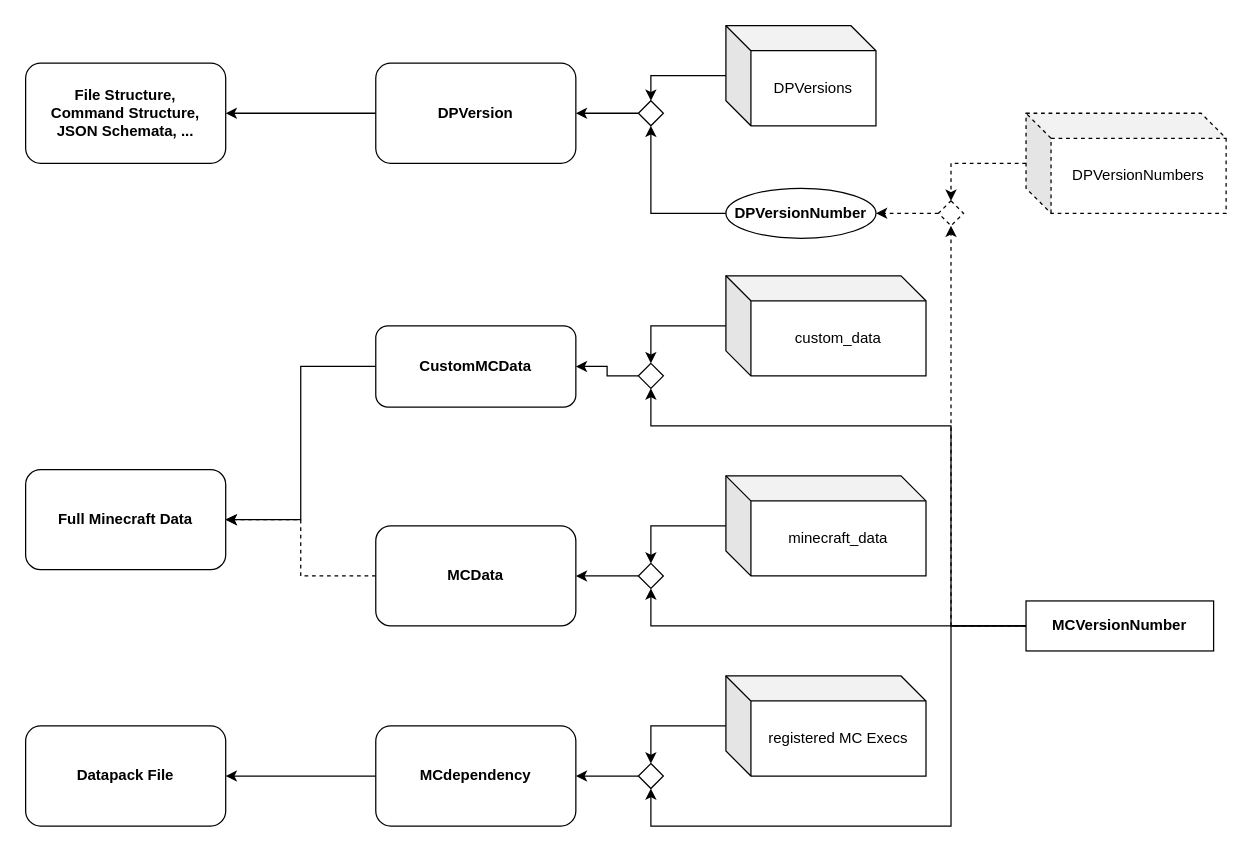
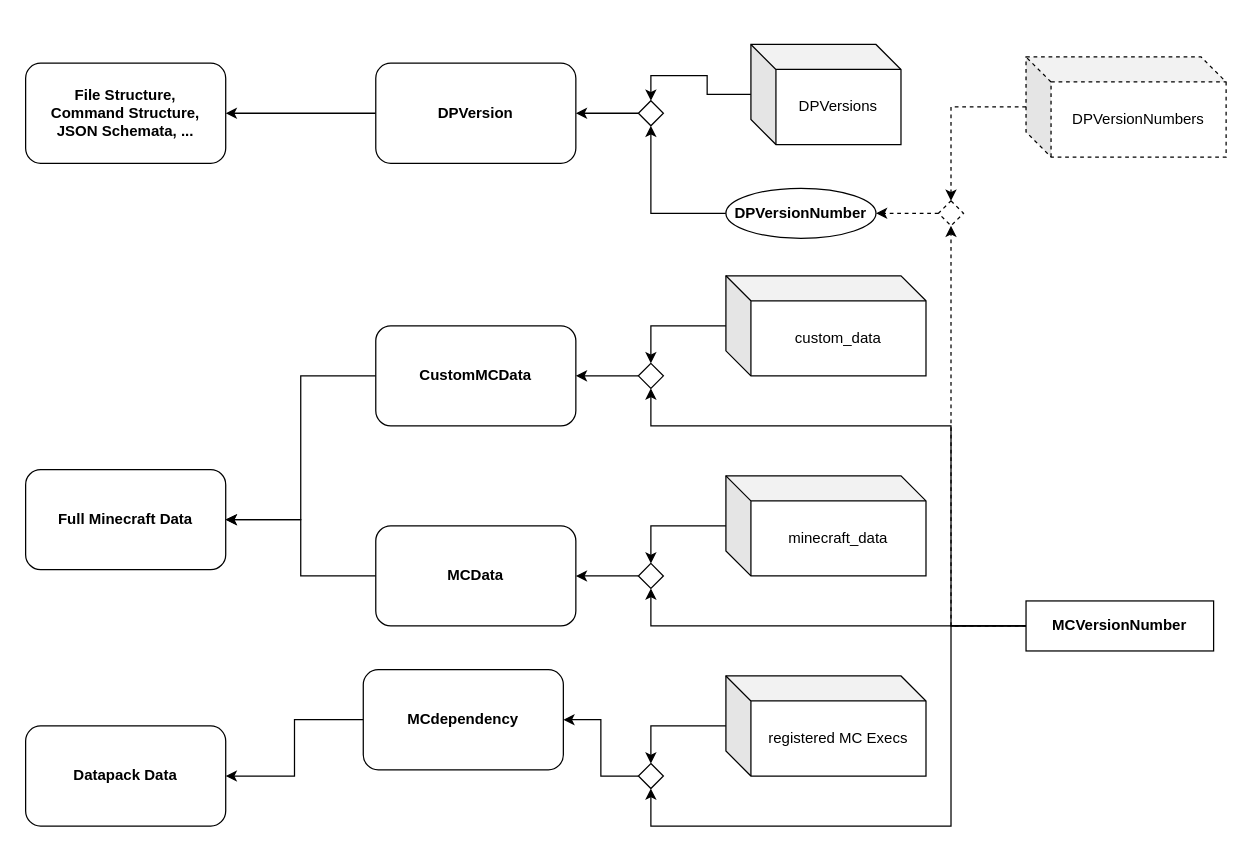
(801, 76) -> (826, 94)
(1126, 163) -> (1126, 107)
(476, 366) -> (476, 376)
(311, 576) -> (311, 576)
(126, 776) -> (126, 776)
(476, 776) -> (463, 719)
